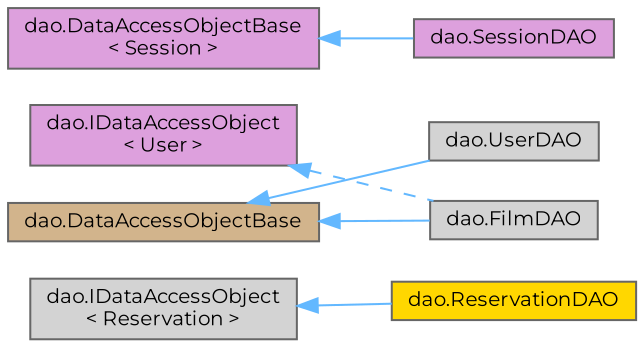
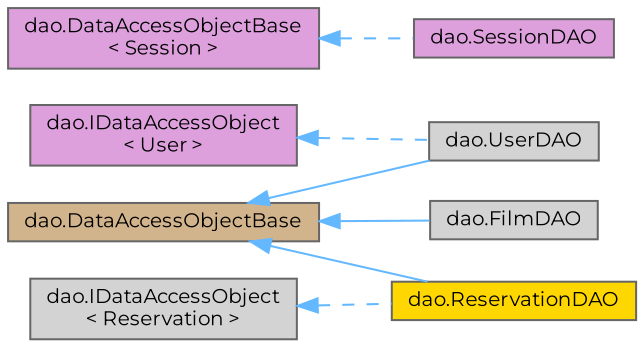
(376, 38) -> (376, 38)
(375, 186) -> (373, 139)
none -> (349, 264)
(355, 305) -> (355, 305)
